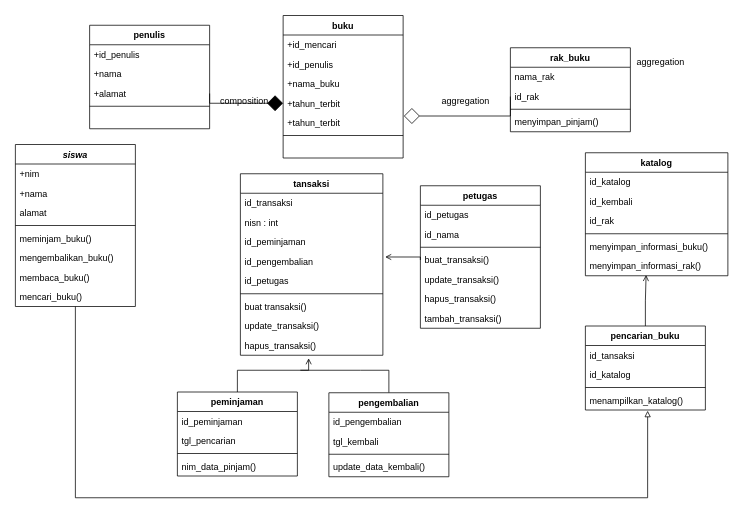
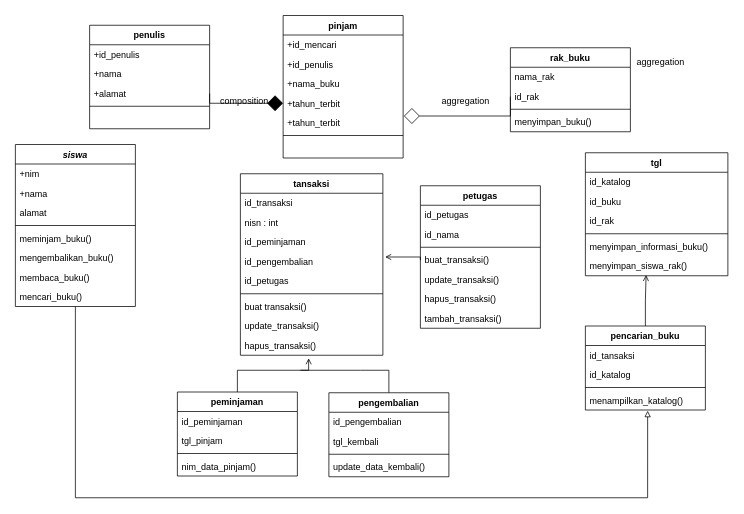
(343, 26) -> (343, 26)
(558, 122) -> (554, 122)
(656, 163) -> (656, 163)
(611, 202) -> (606, 202)
(649, 266) -> (640, 266)
(212, 441) -> (204, 441)
